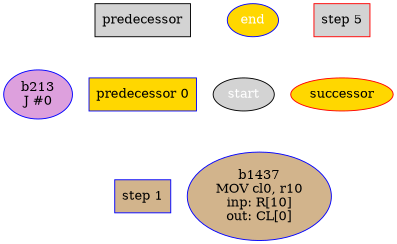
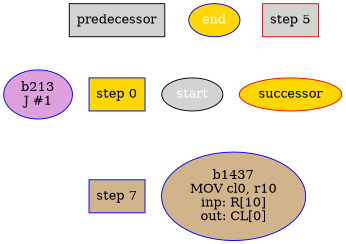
(38, 94) -> (38, 94)
(143, 94) -> (117, 94)
(143, 196) -> (117, 196)
